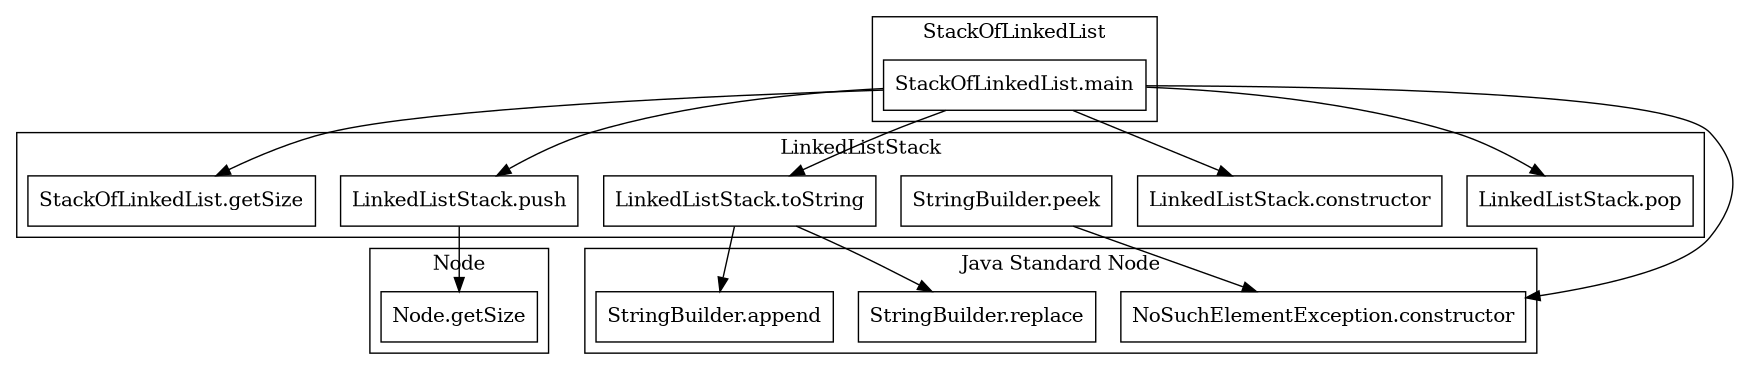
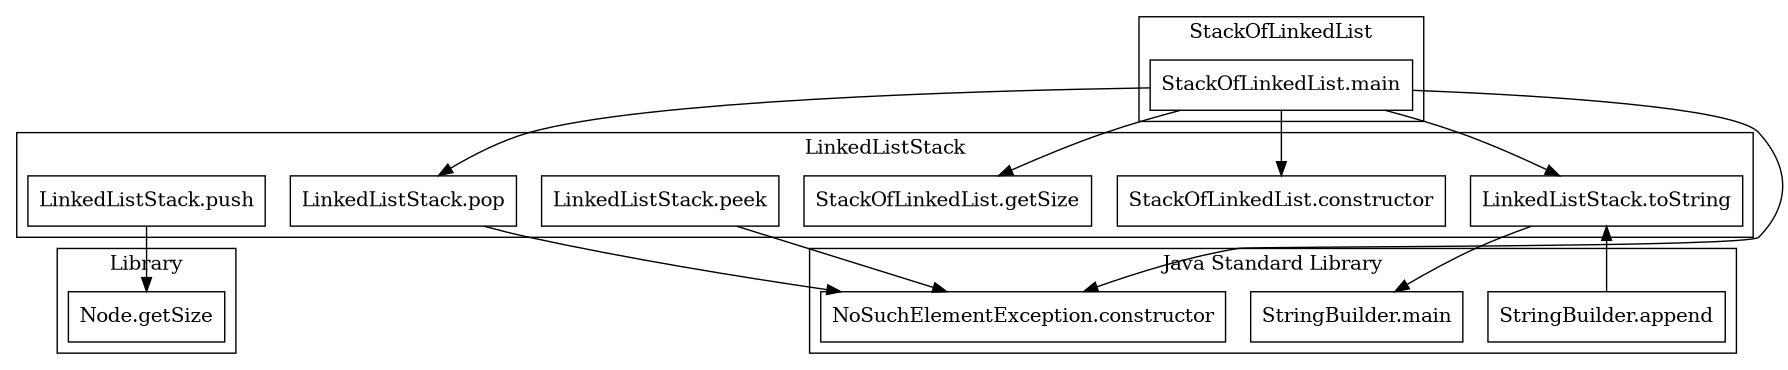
(692, 109) -> none
(1006, 201) -> (660, 201)
(1290, 201) -> (1281, 201)
(728, 257) -> (1607, 266)
none -> (655, 262)
(459, 265) -> (147, 265)
(1061, 265) -> (1273, 265)
(977, 317) -> (1357, 317)
